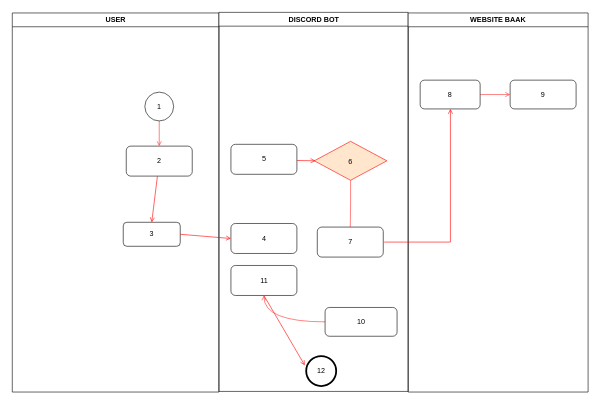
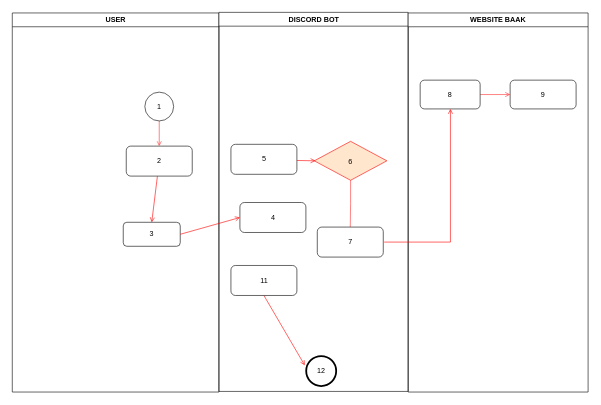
(264, 239) -> (273, 218)
(301, 321) -> none
(361, 322) -> none
